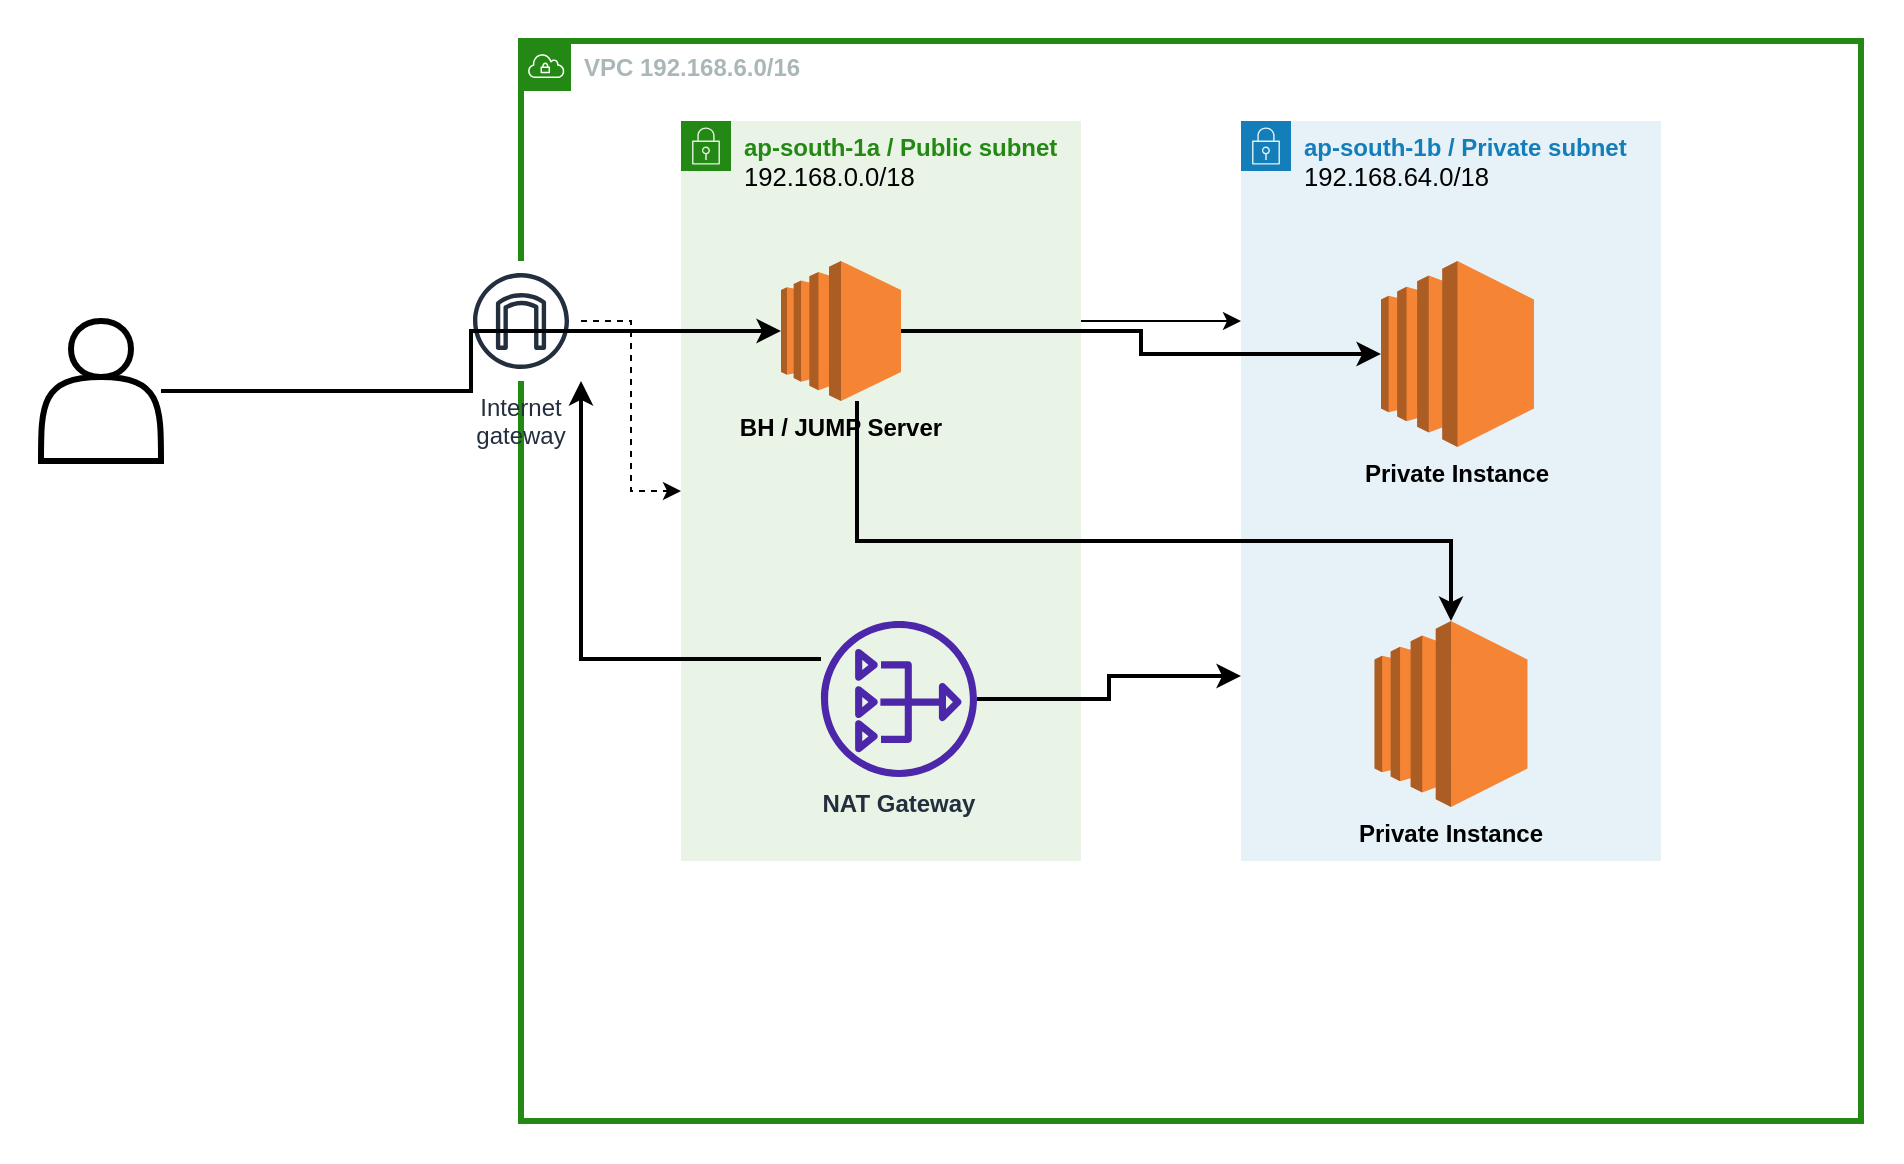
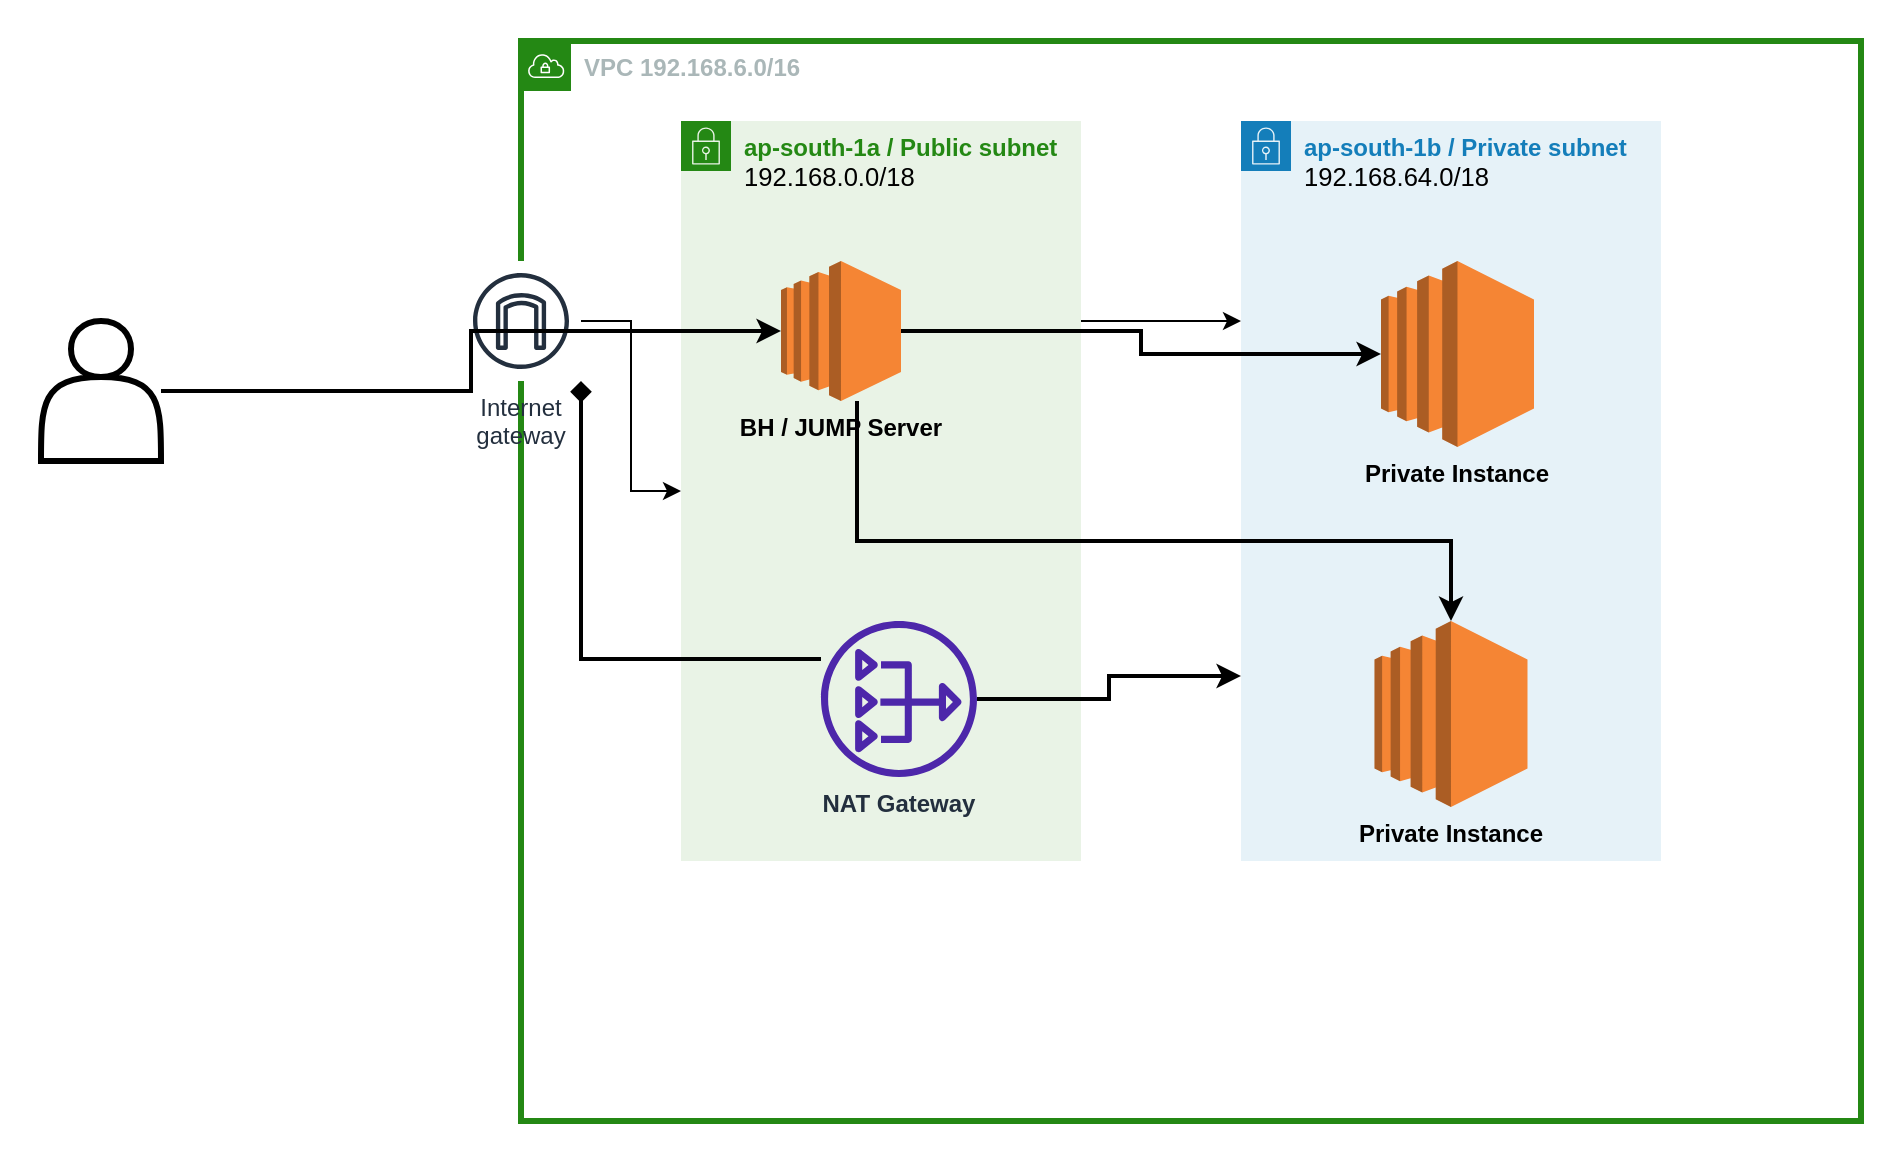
(631, 399) -> (631, 399)
(581, 400) -> (581, 401)
